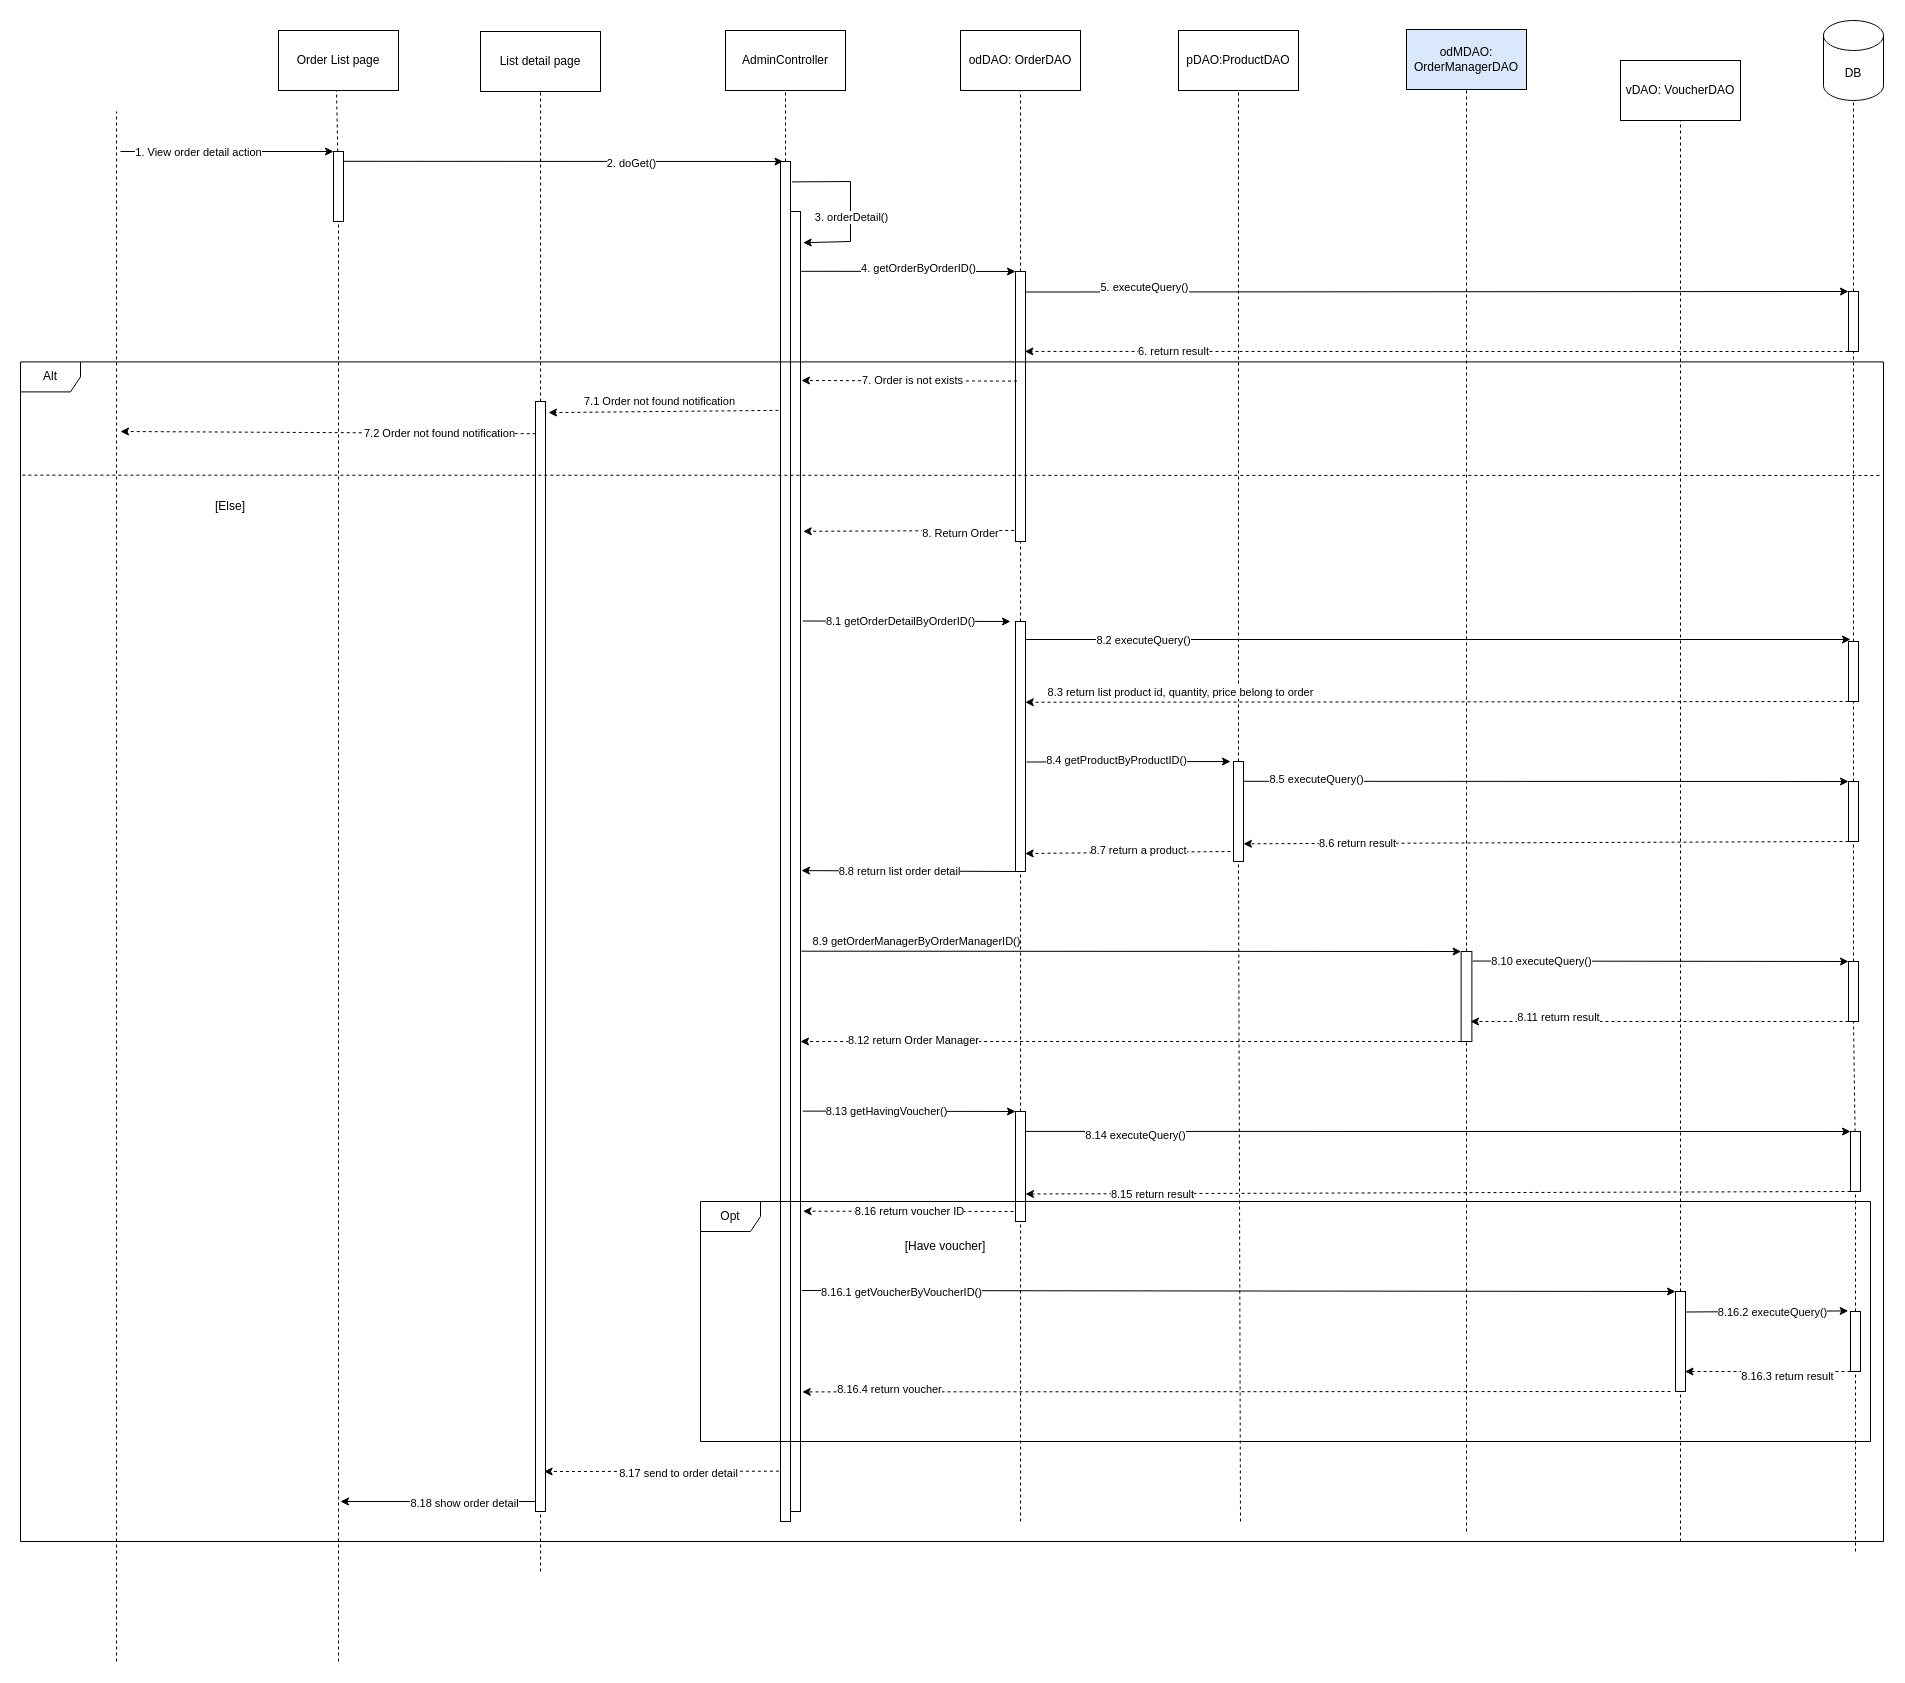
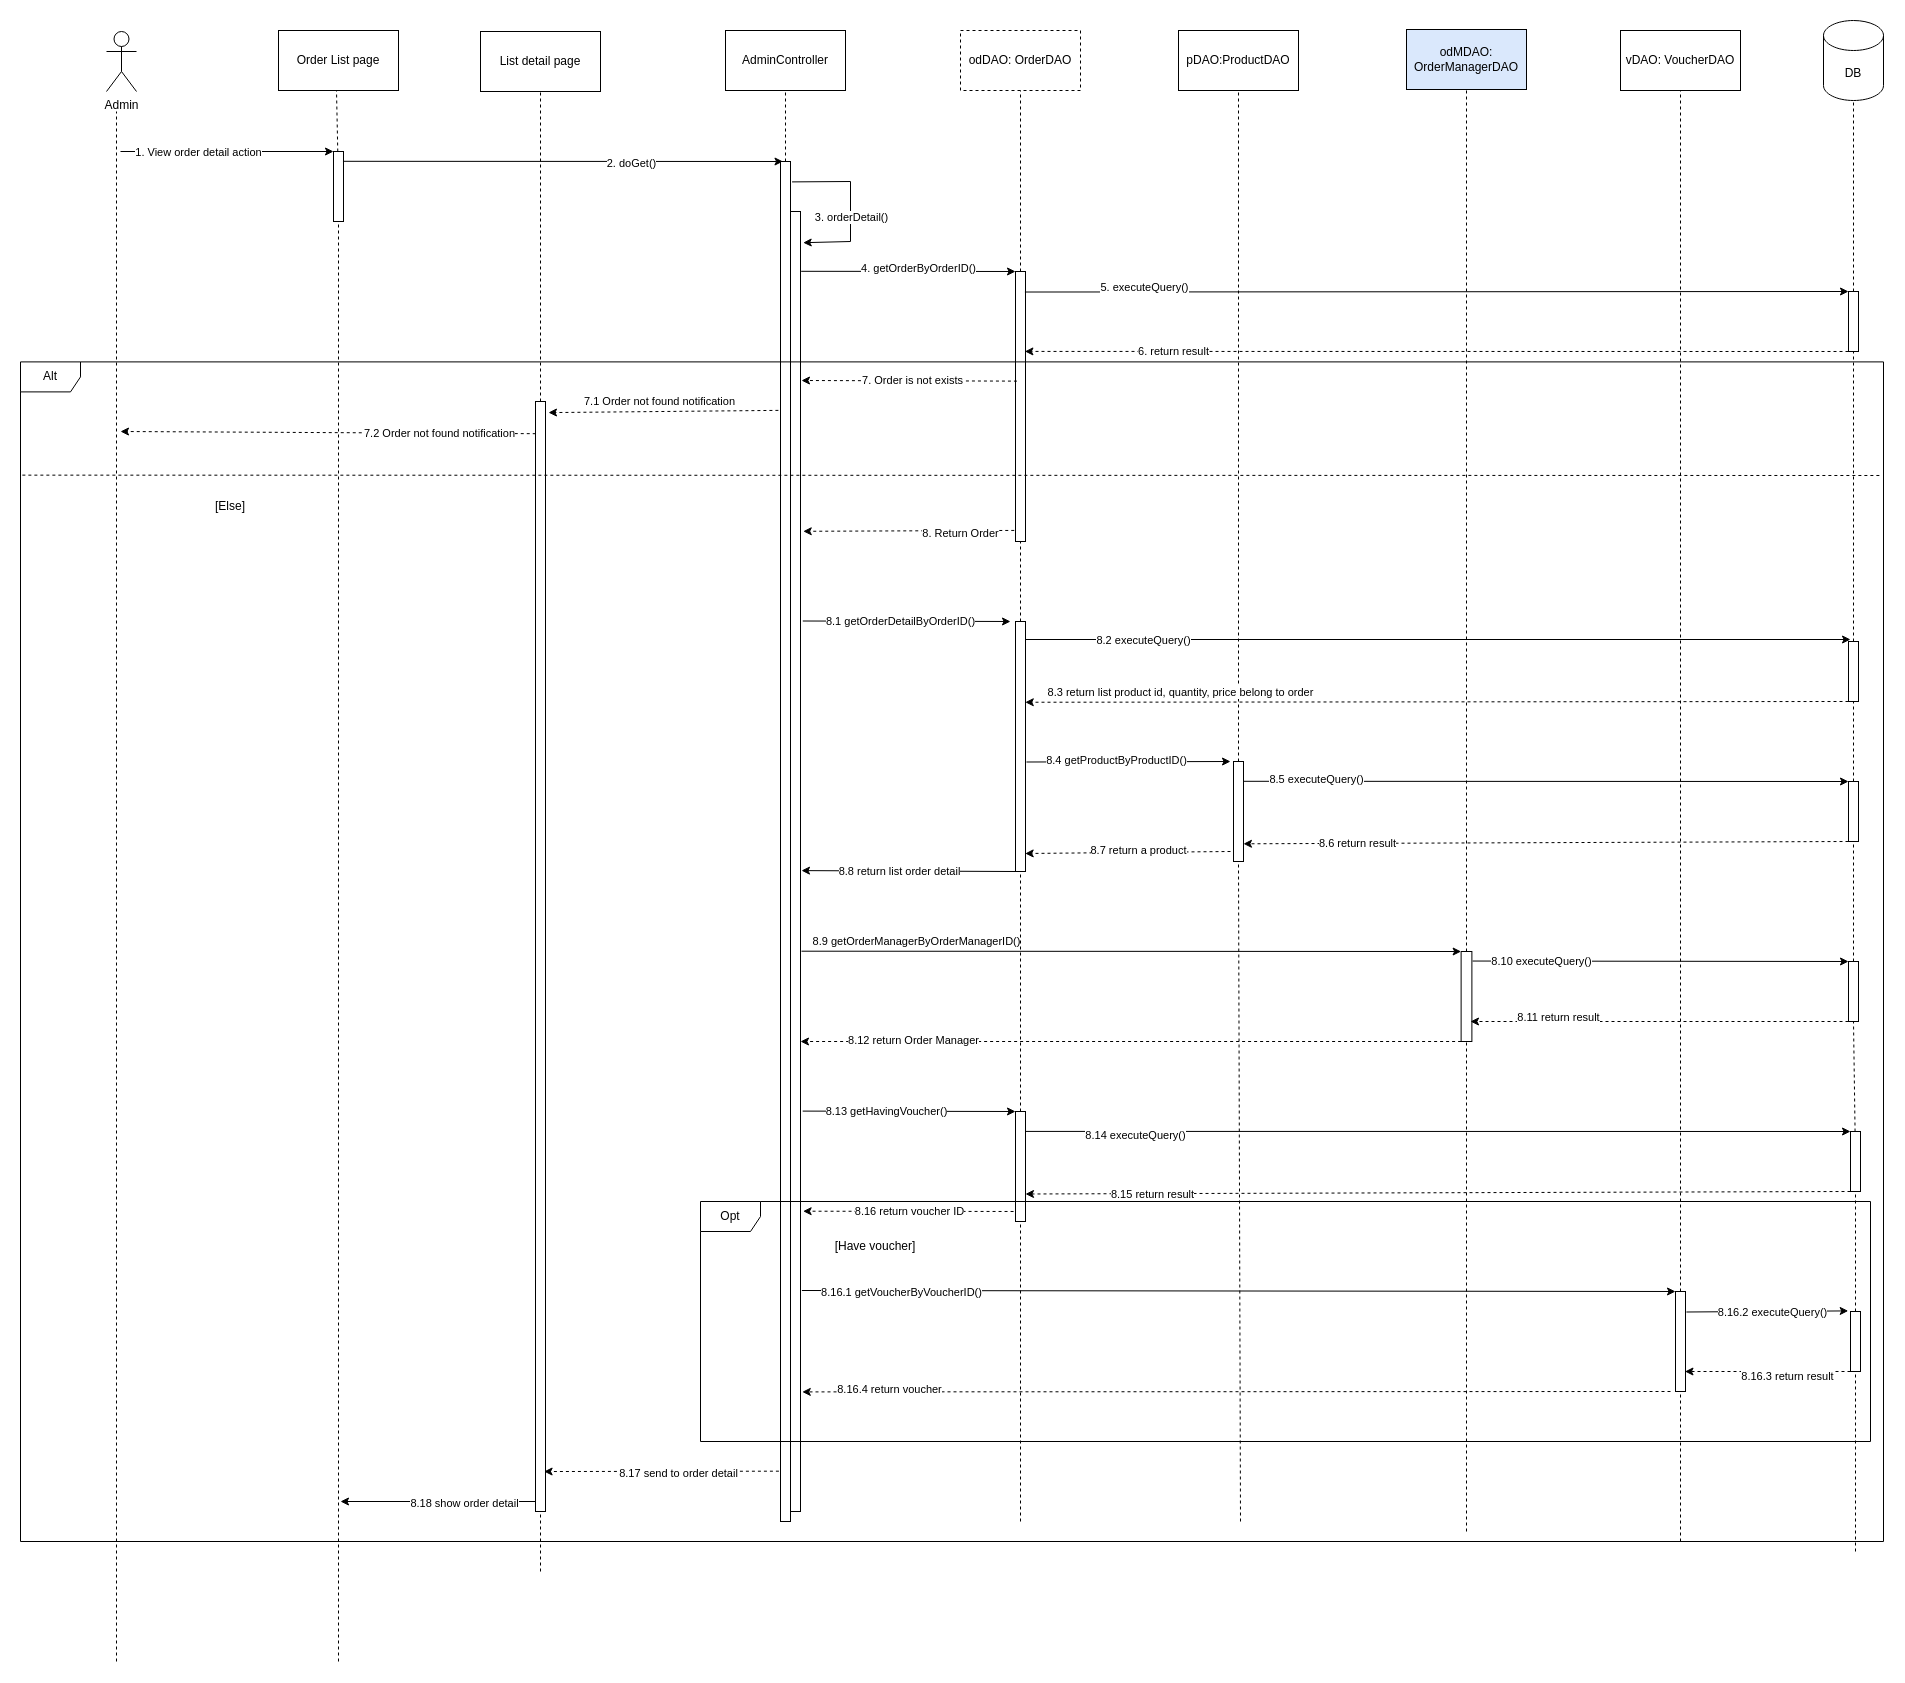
(1021, 61) -> (1021, 61)
none -> (122, 62)
(1681, 91) -> (1681, 61)
(946, 1247) -> (876, 1247)
